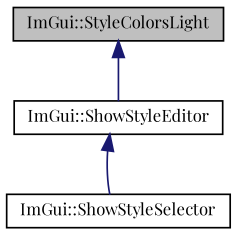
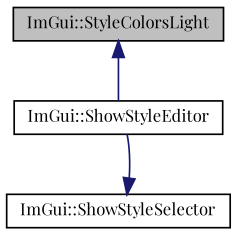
(107, 173) -> (130, 156)
